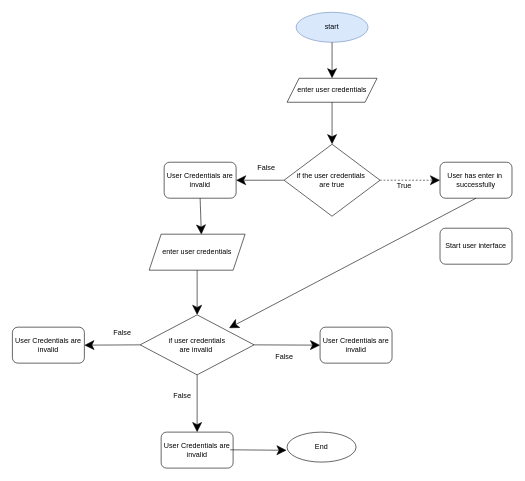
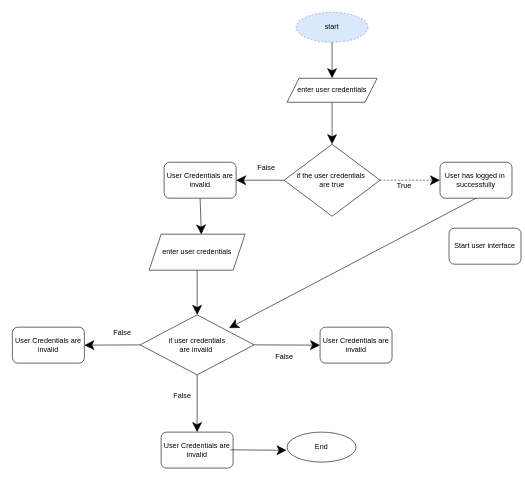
(332, 27) -> (332, 27)
(476, 180) -> (476, 180)
(476, 246) -> (485, 246)
